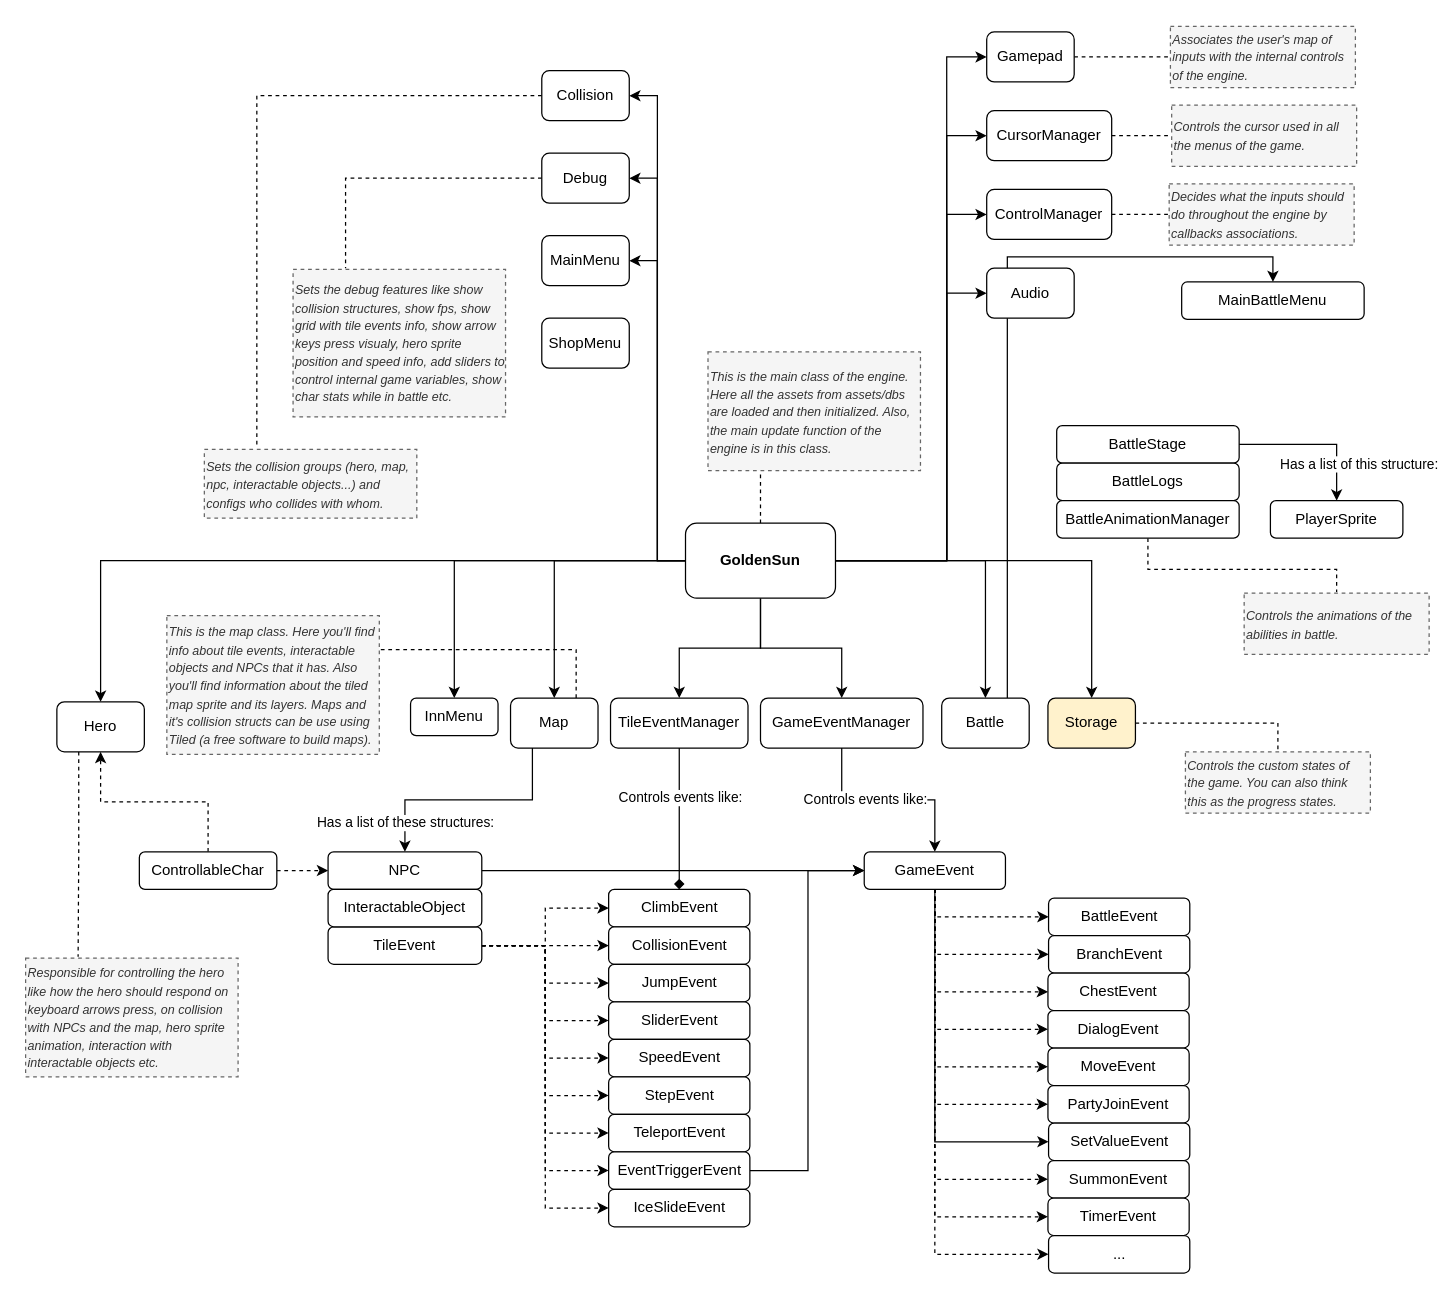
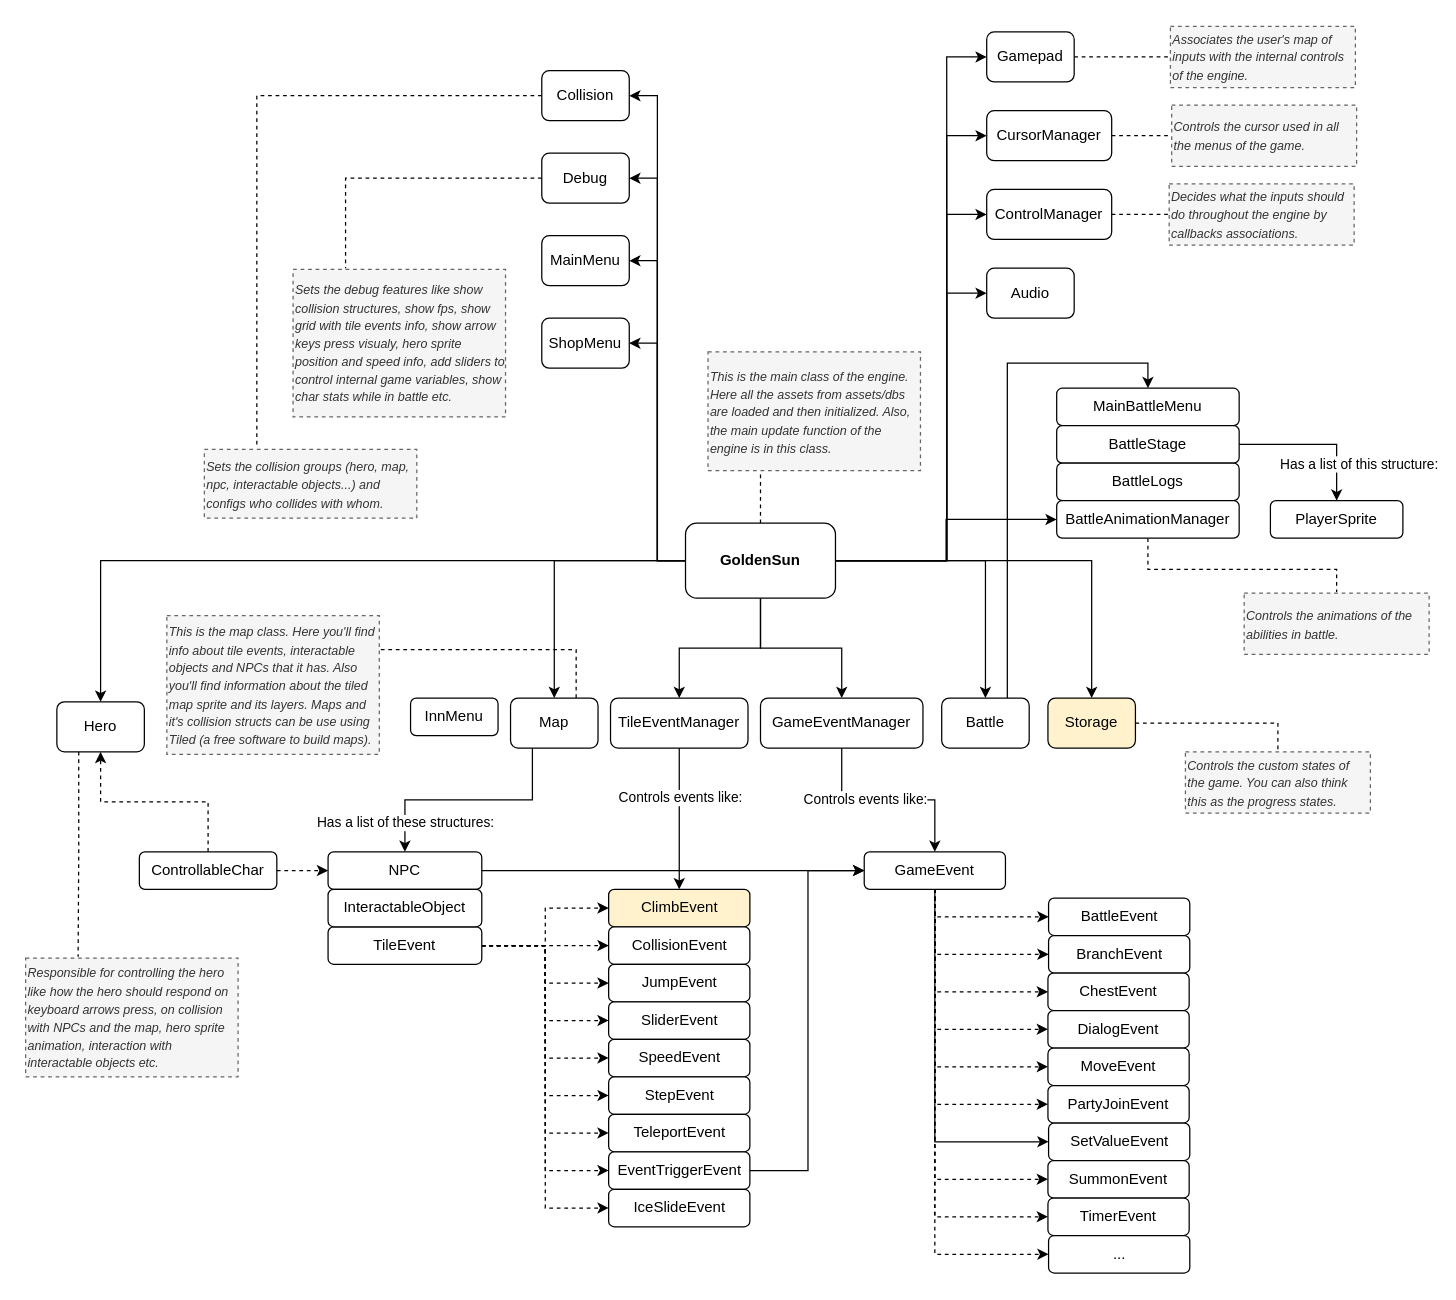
(1273, 301) -> (1148, 407)
none -> (646, 343)
(454, 626) -> (999, 519)
(679, 878) -> (679, 879)
(679, 908) -> (679, 908)
